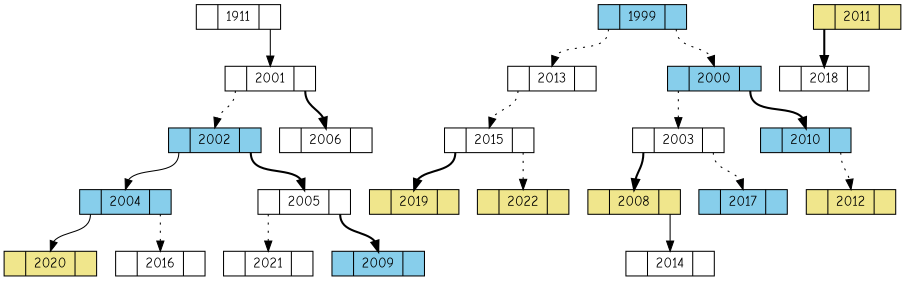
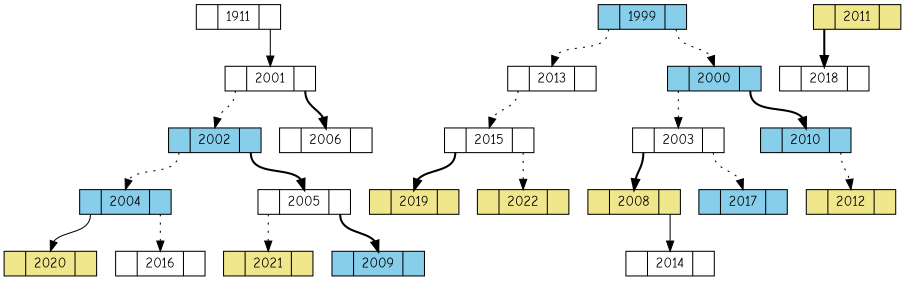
(157, 170) -> (157, 170)
(268, 264) -> (268, 264)
